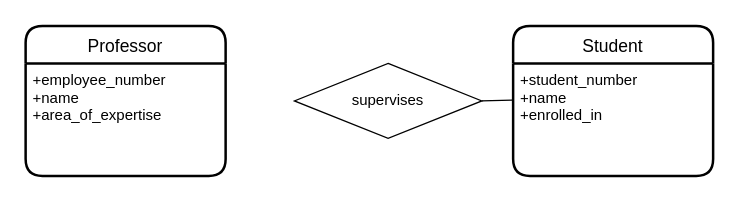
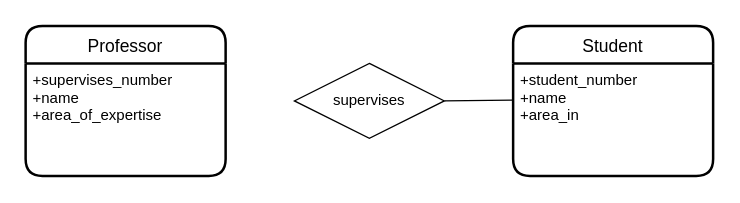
(98, 80) -> (106, 80)
(583, 80) -> (583, 80)
(388, 101) -> (369, 101)
